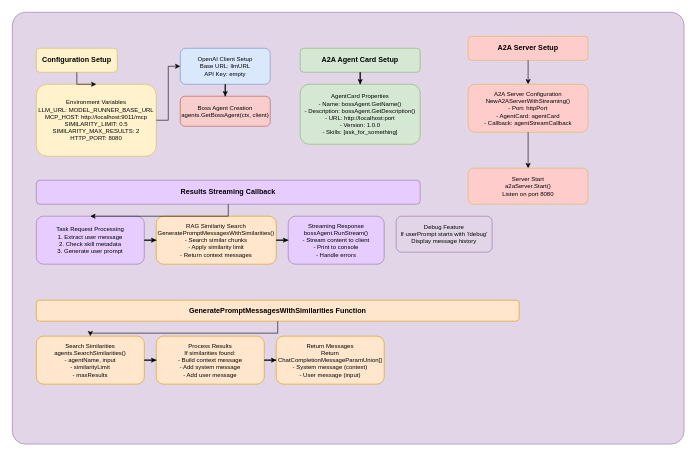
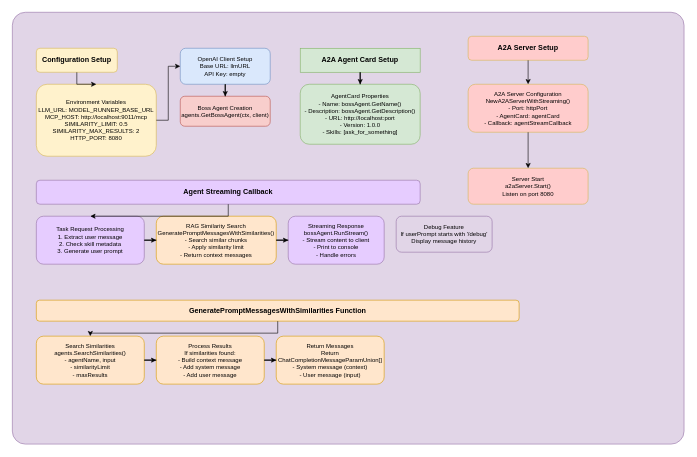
(360, 60) -> (360, 60)
(228, 192) -> (228, 192)
